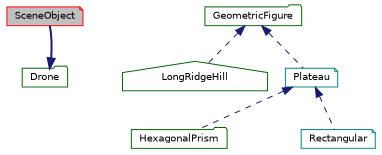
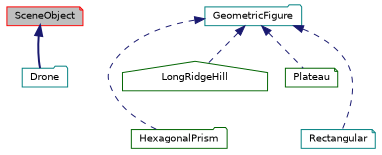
(253, 16) -> (253, 16)
(52, 42) -> (38, 52)
(45, 78) -> (45, 78)
(312, 78) -> (312, 78)
(241, 110) -> (114, 61)
(327, 113) -> (350, 68)
